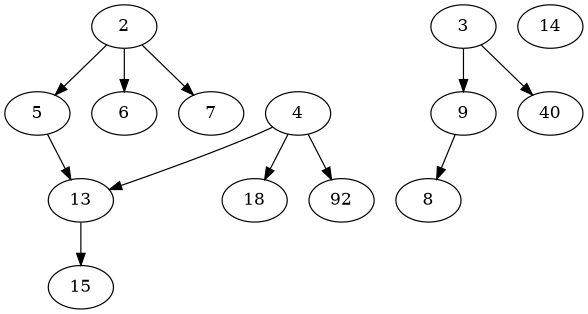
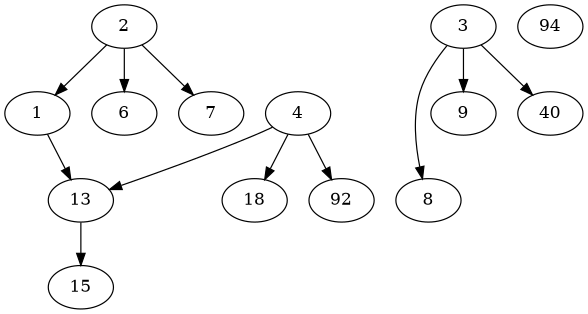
(550, 27) -> (550, 27)
(37, 113) -> (37, 113)
(448, 151) -> (417, 103)
